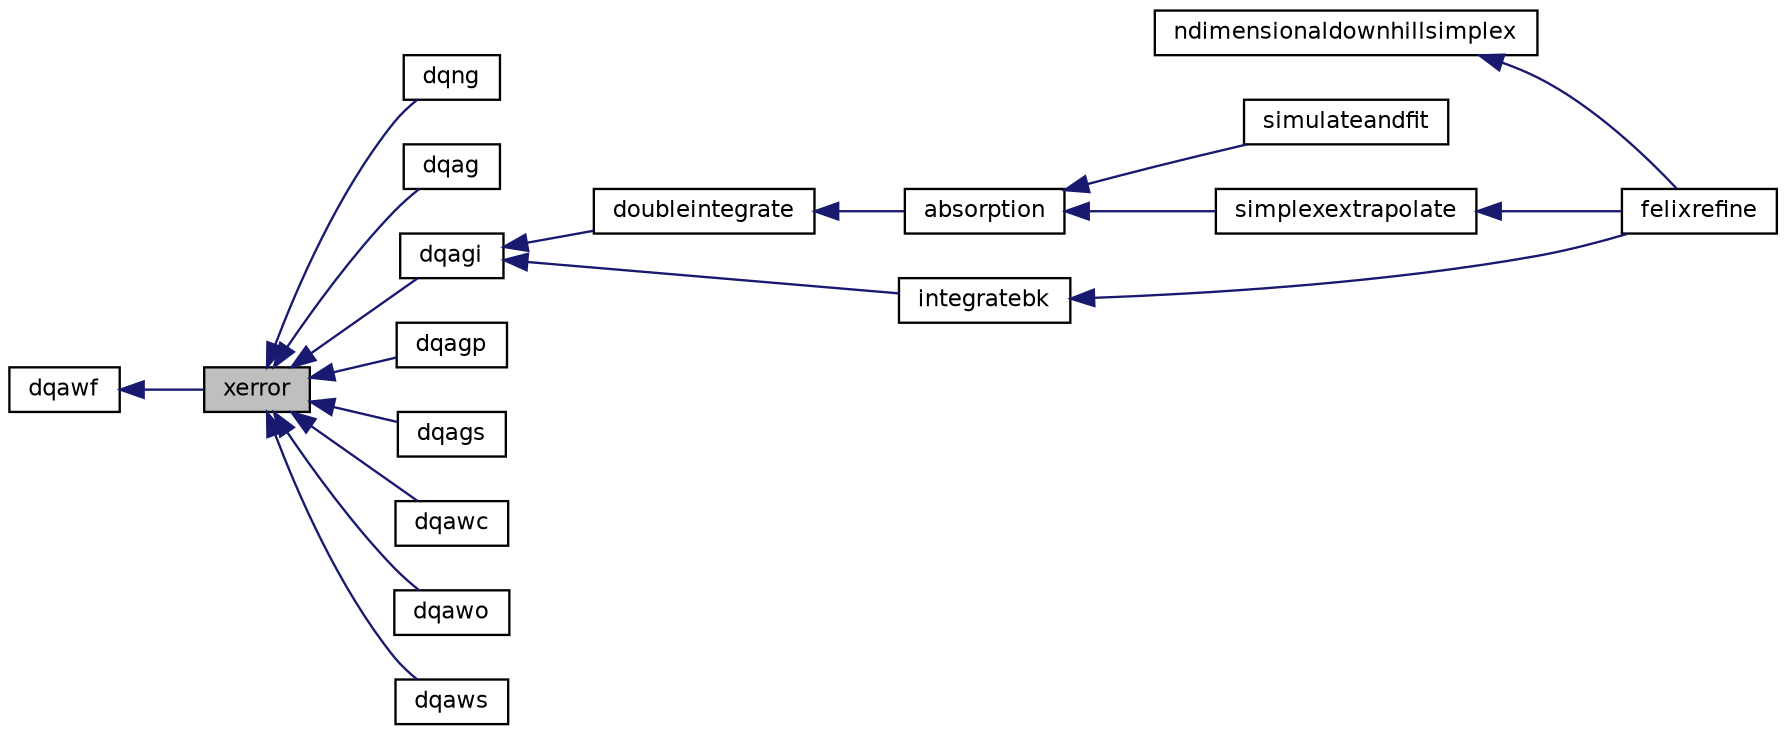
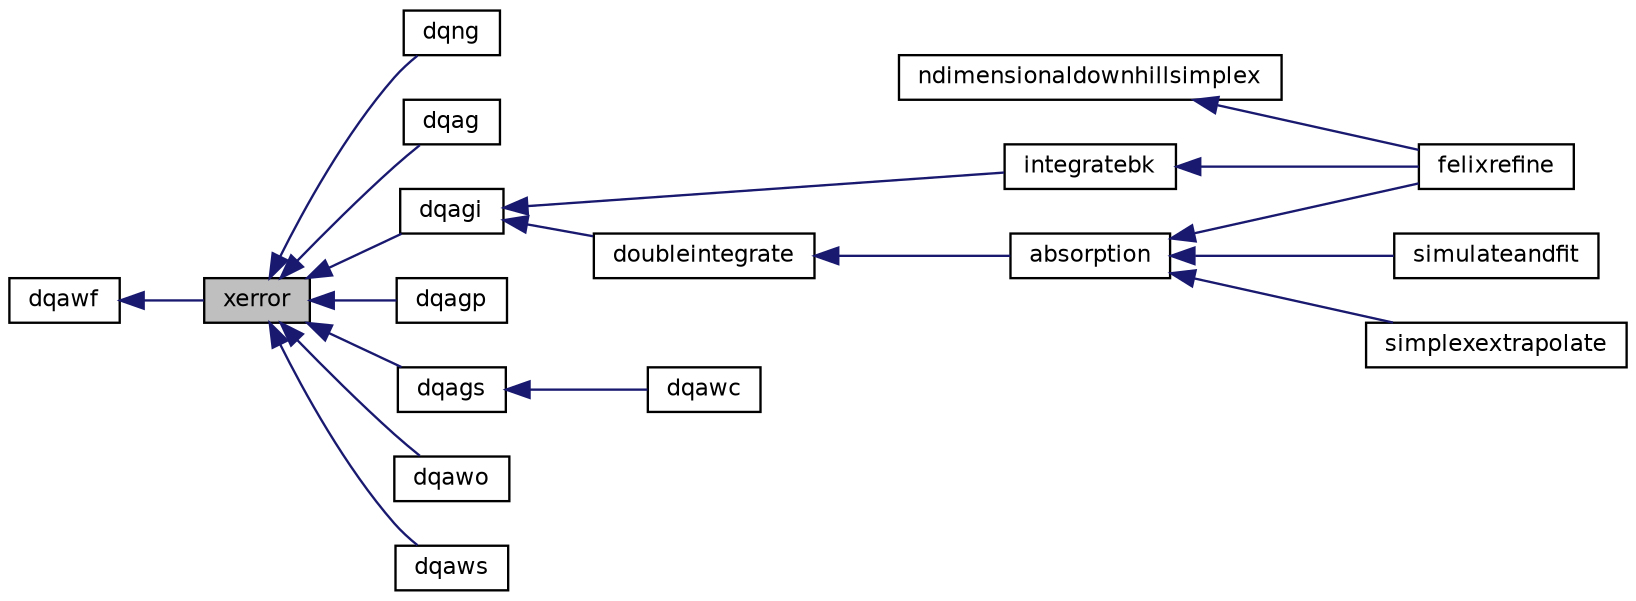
(1561, 211) -> (1307, 208)
(365, 464) -> (589, 390)
